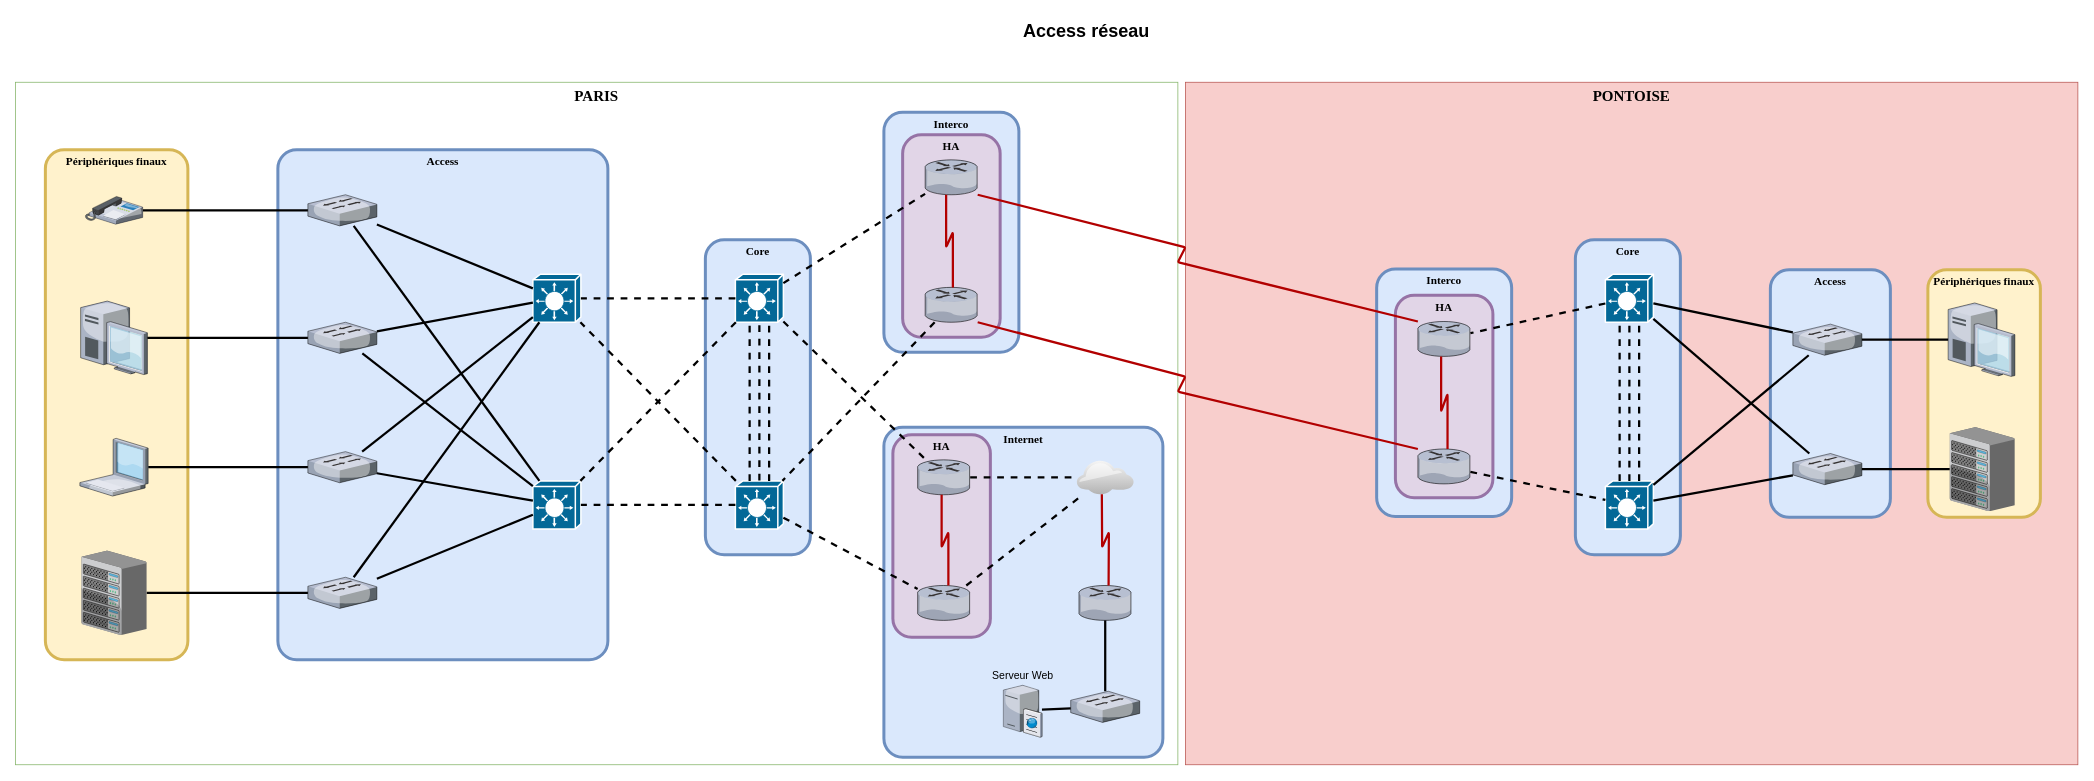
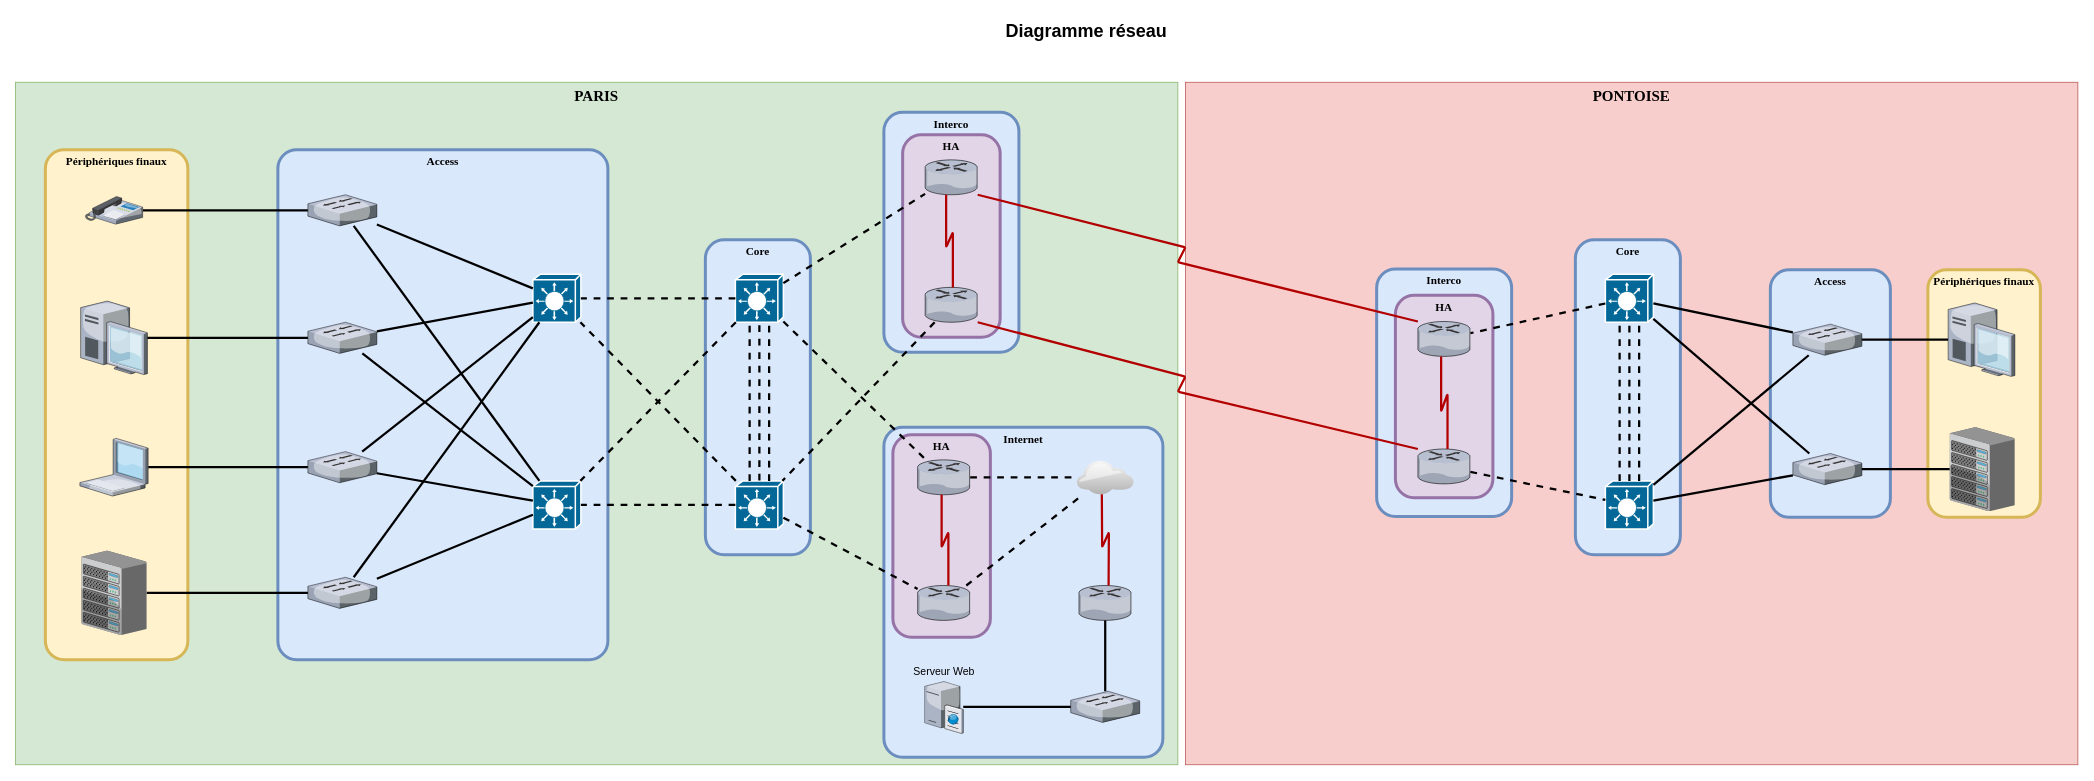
(1089, 31) -> (1089, 31)
(597, 94) -> (597, 94)
(1023, 710) -> (944, 707)
